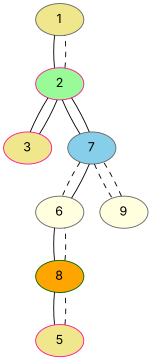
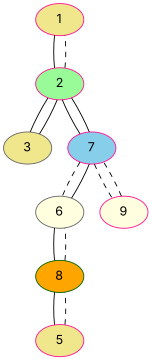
(60, 20) -> (60, 20)
(28, 148) -> (28, 148)
(92, 148) -> (92, 148)
(124, 212) -> (124, 212)
